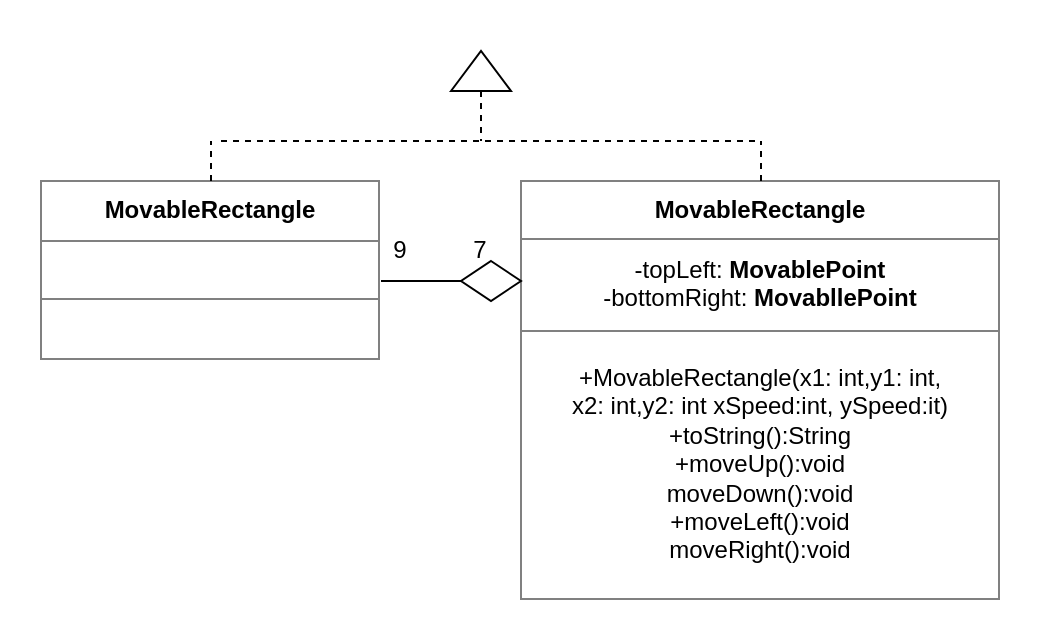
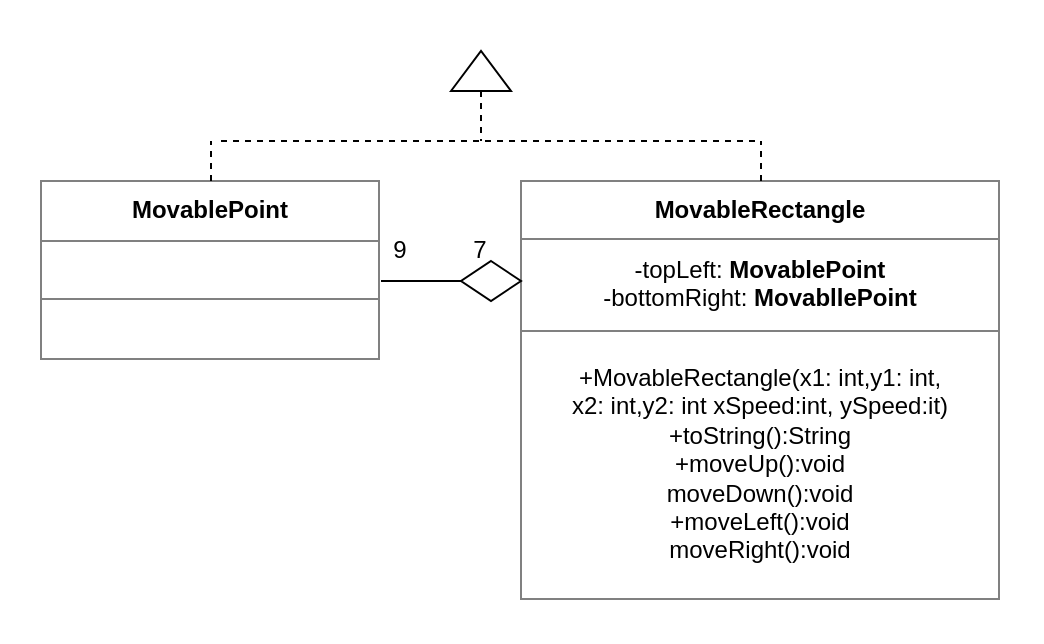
(142, 195) -> (115, 195)
